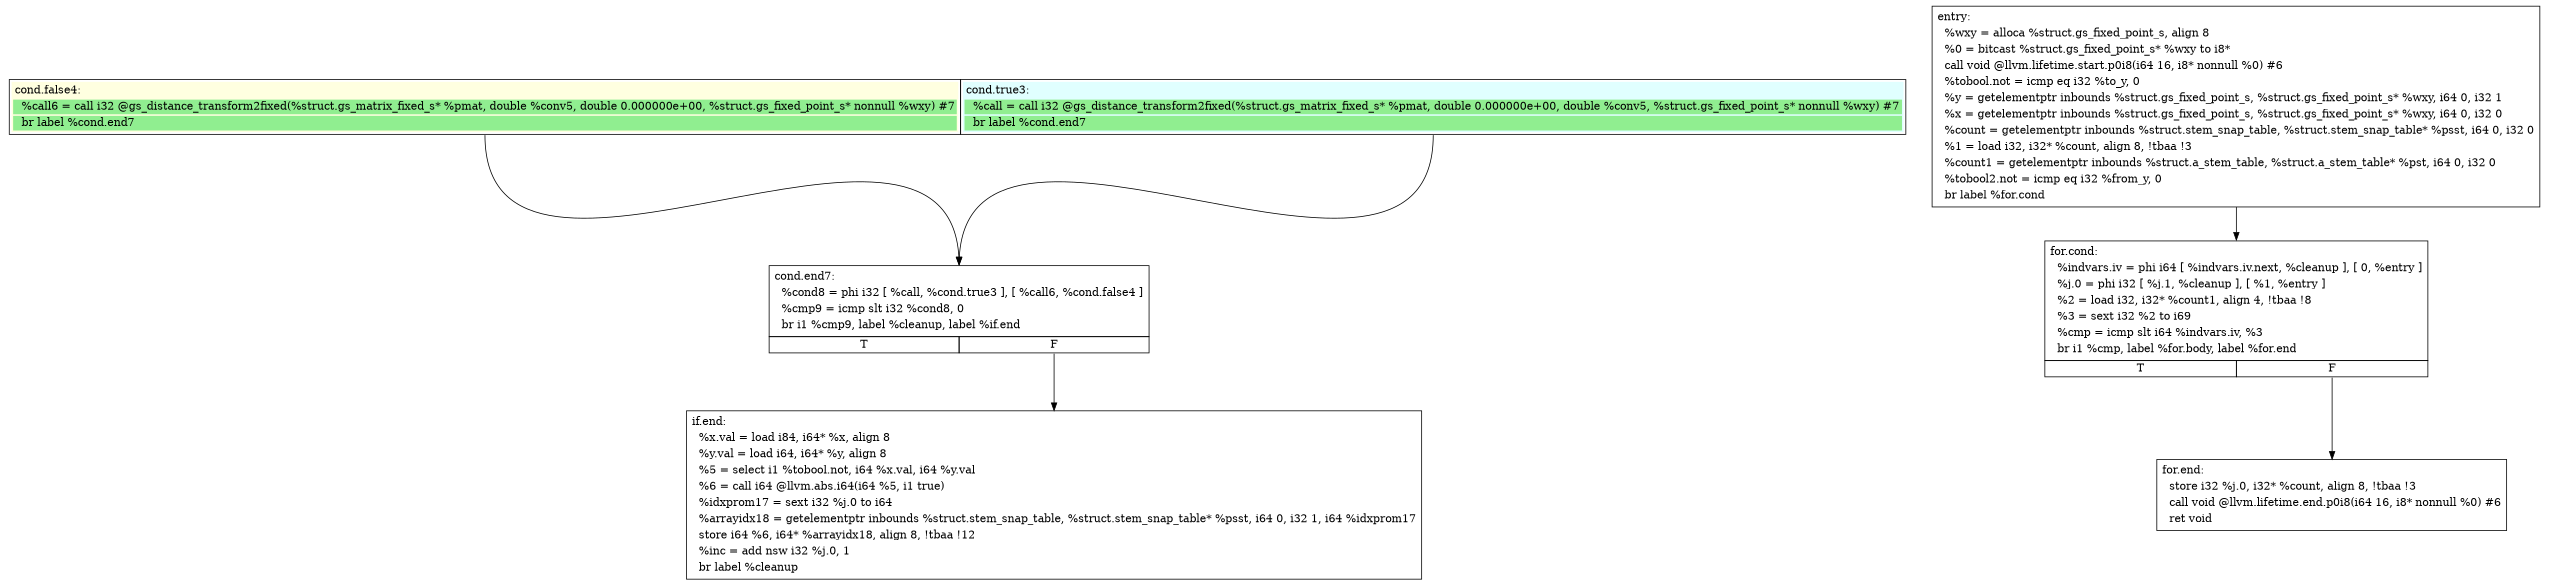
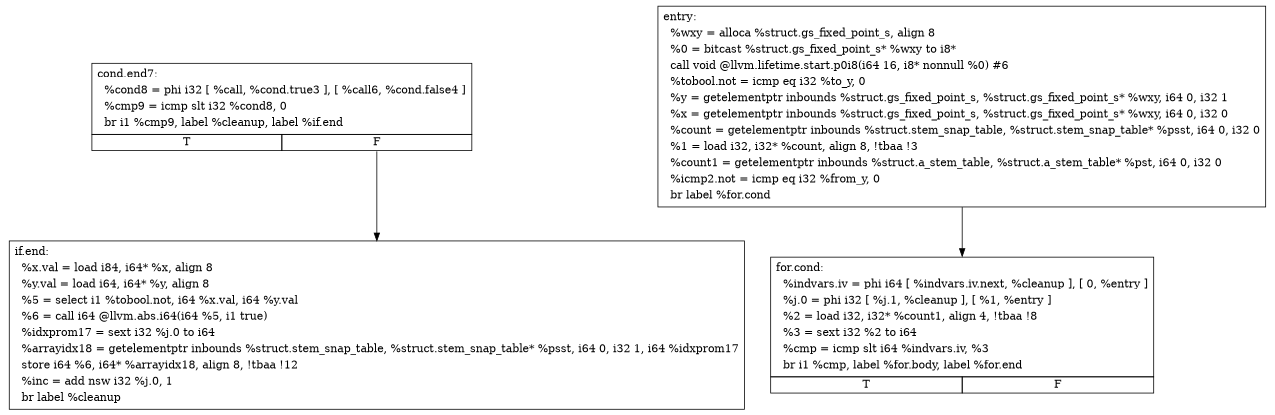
(958, 107) -> none
(2050, 179) -> (772, 179)
(2121, 317) -> (847, 333)
(2331, 495) -> none
